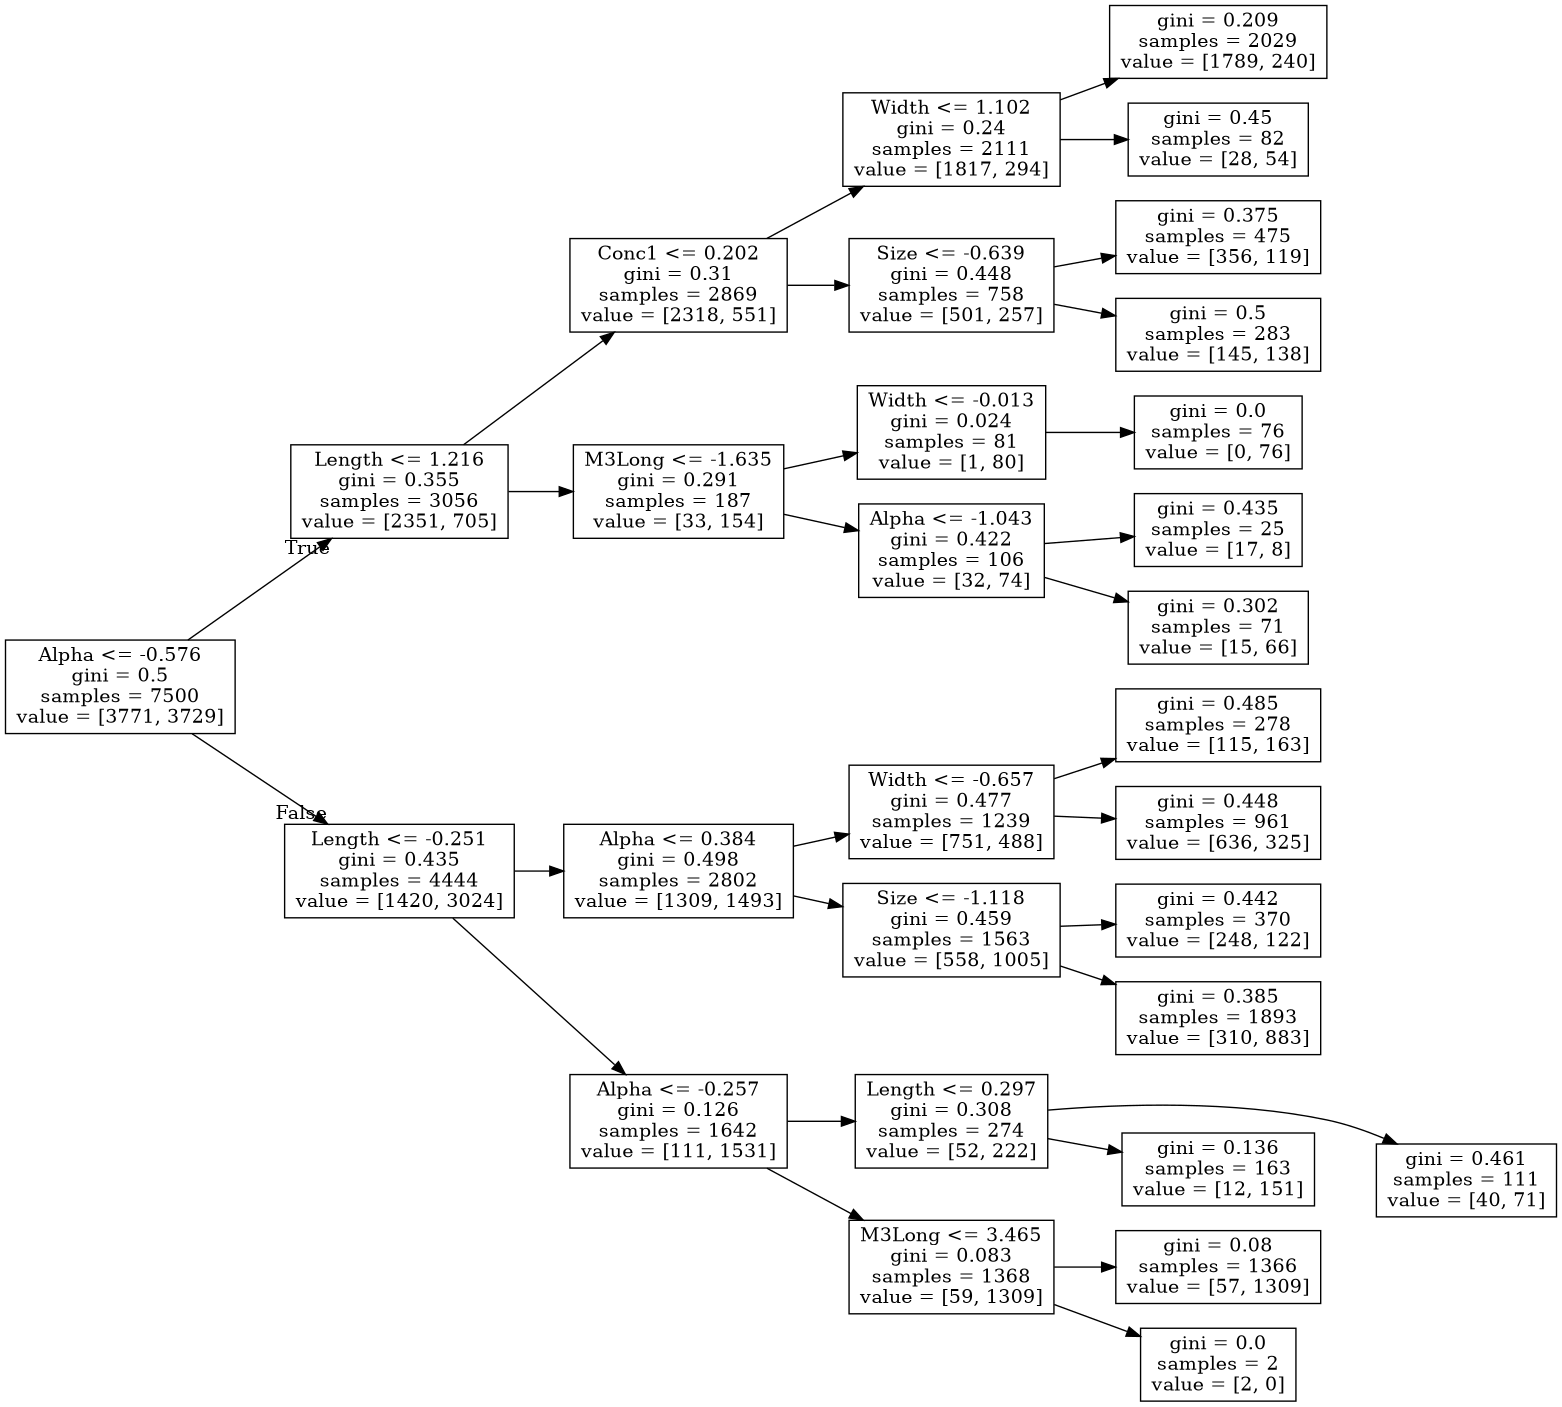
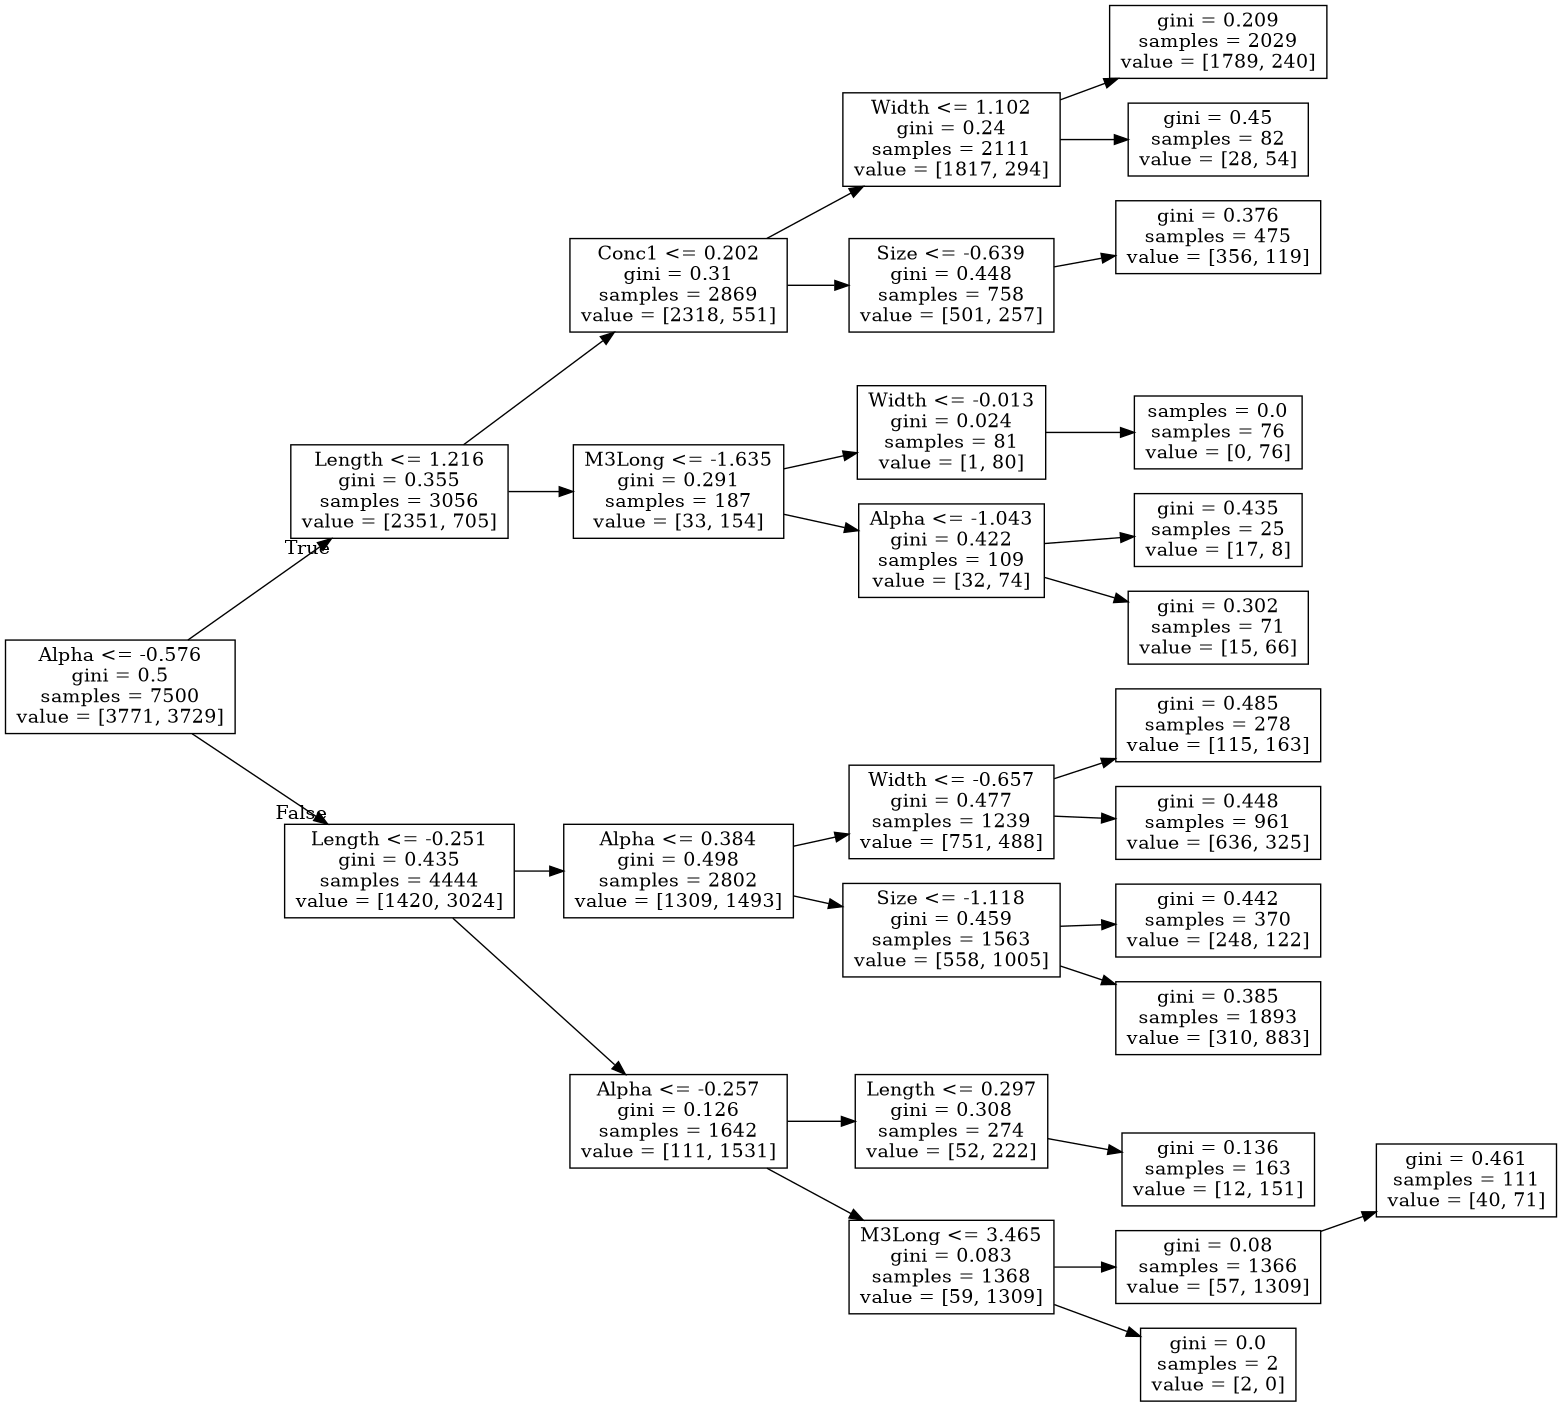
(1218, 237) -> (1218, 237)
(1218, 335) -> none
(1218, 432) -> (1218, 432)
(952, 551) -> (952, 551)
(1218, 1107) -> (1342, 1224)
